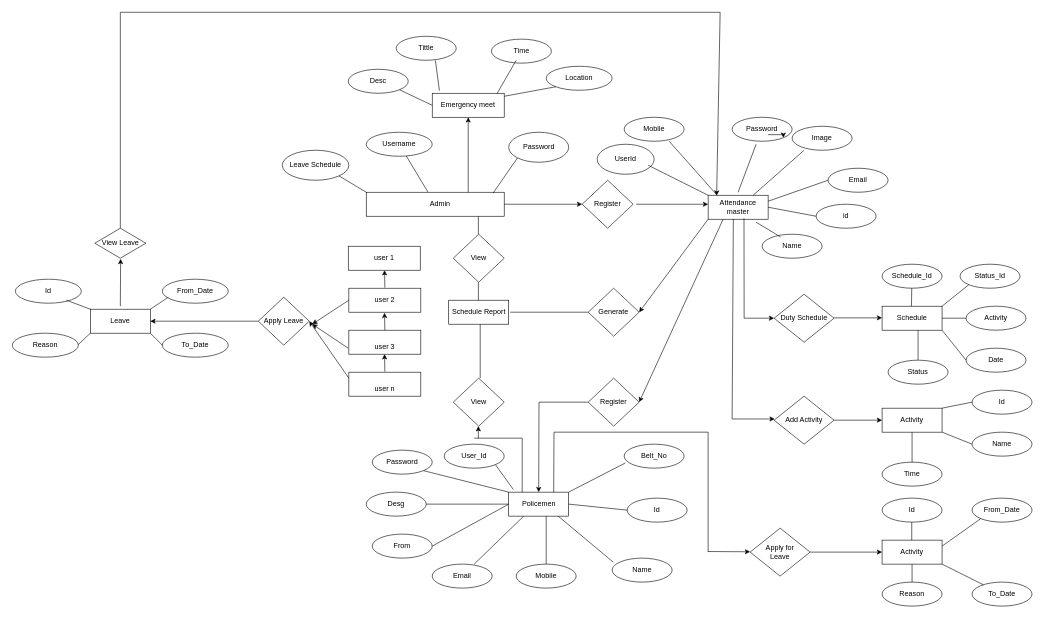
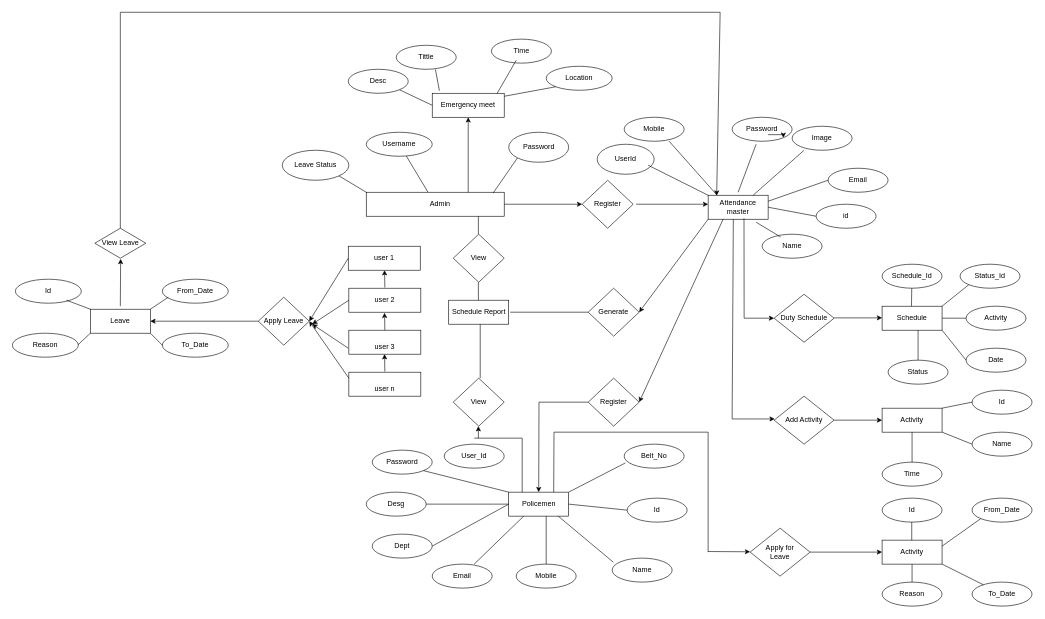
(426, 48) -> (426, 57)
(316, 165) -> (316, 165)
none -> (330, 288)
(504, 477) -> none
(402, 546) -> (402, 546)
